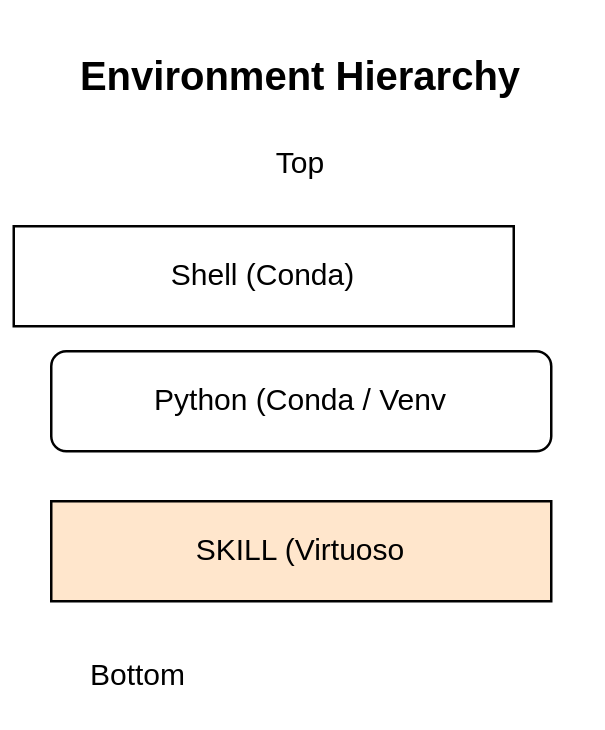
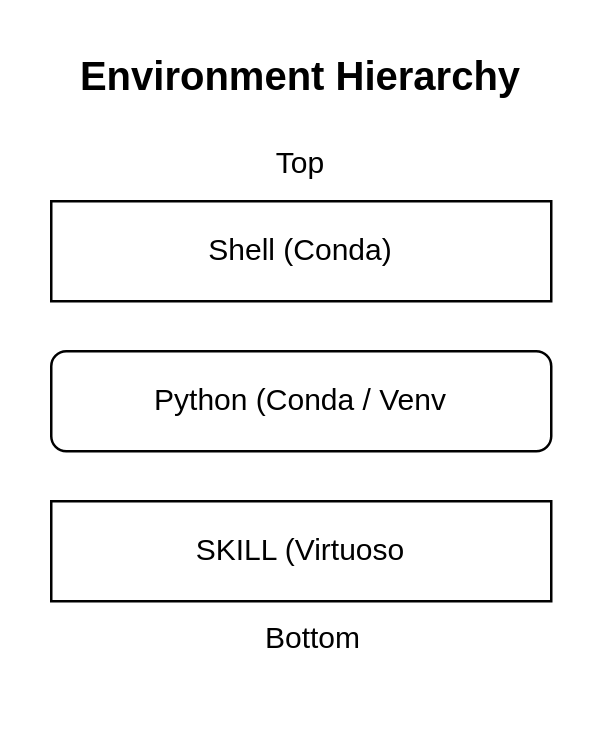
(264, 276) -> (301, 251)
(301, 551) -> (301, 551)
(139, 676) -> (314, 639)
